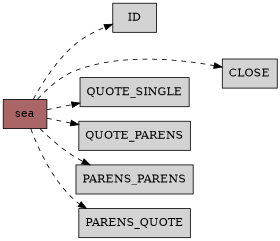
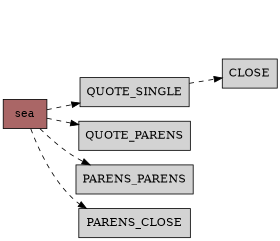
(135, 18) -> none
(120, 61) -> (202, 81)
(135, 223) -> (135, 223)
